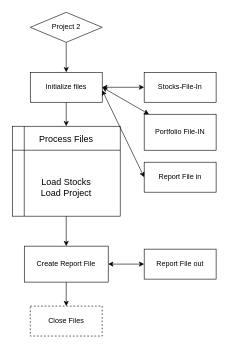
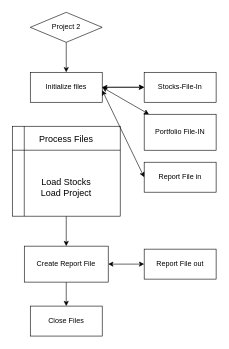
(66, 120) -> (103, 87)
(66, 321) -> (66, 321)
